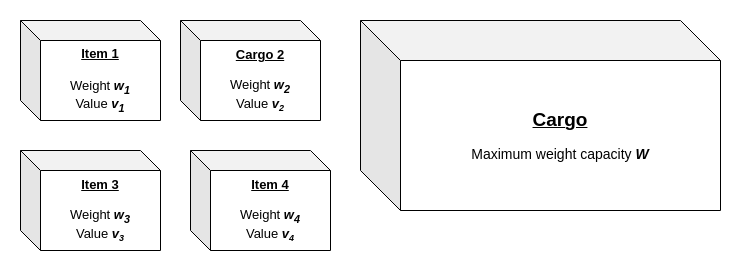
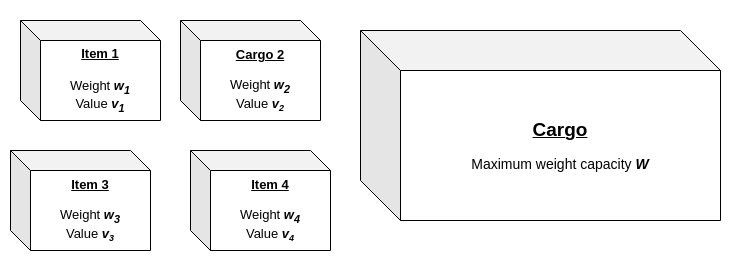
(541, 116) -> (541, 126)
(91, 201) -> (81, 201)
